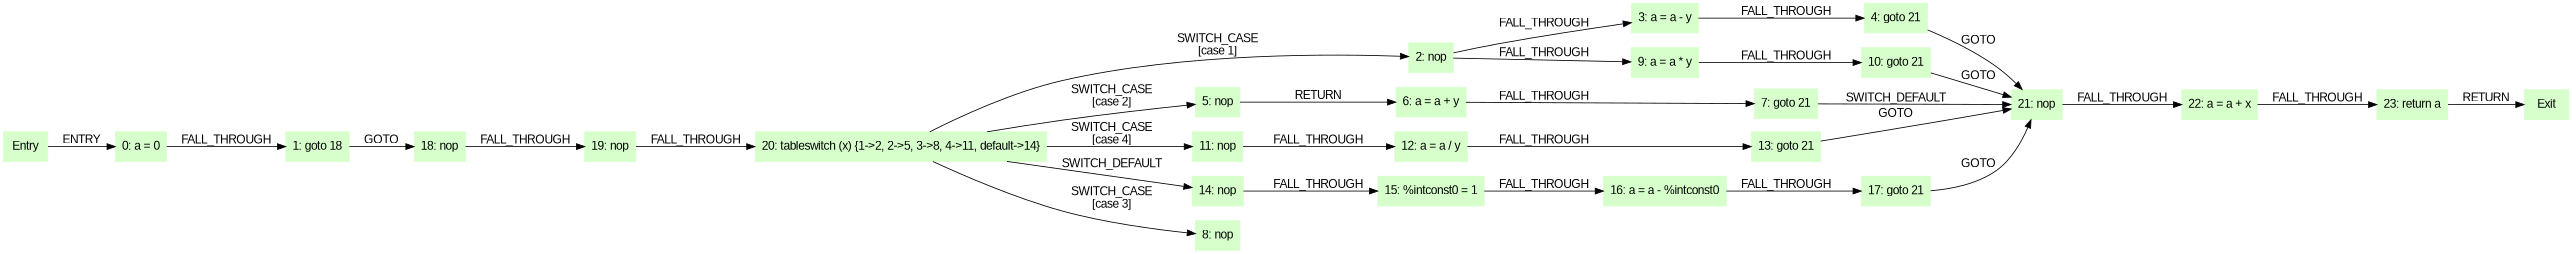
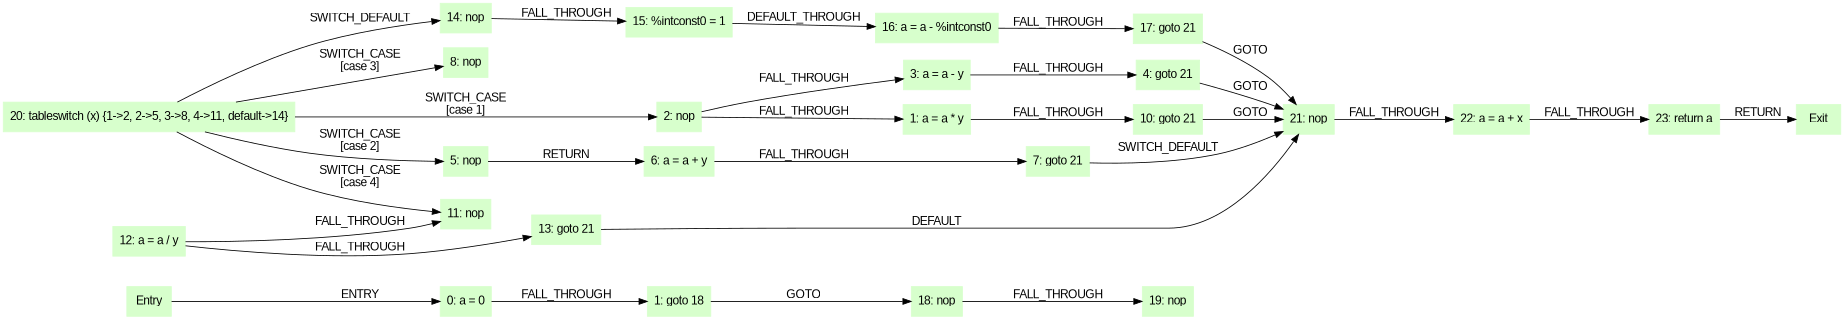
(1665, 63) -> (937, 119)
(1896, 114) -> (937, 222)
(691, 147) -> none
(1315, 147) -> (310, 238)
(1544, 185) -> (804, 18)
